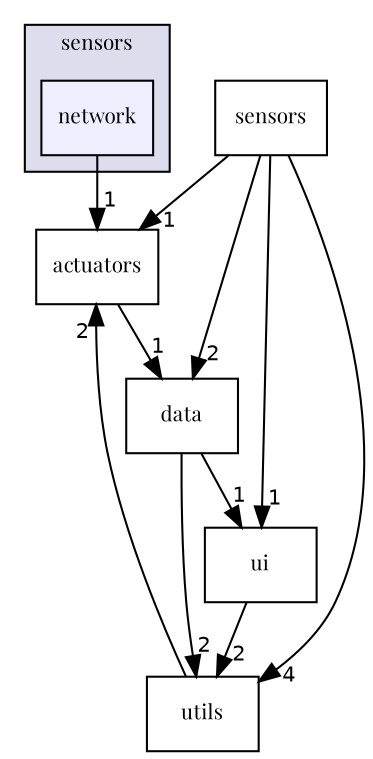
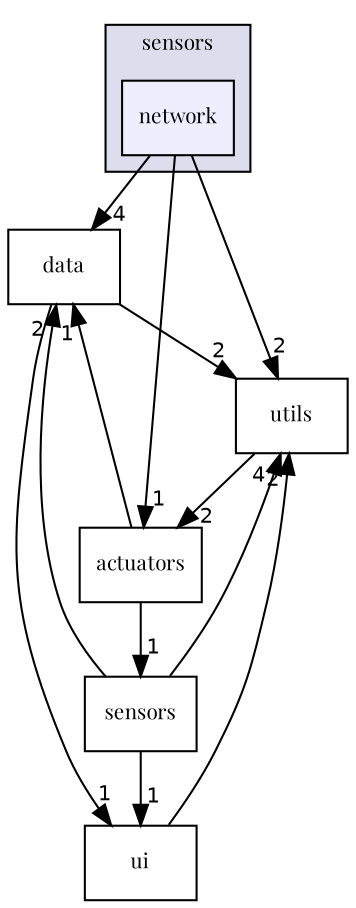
none -> (127, 184)
(192, 186) -> (141, 629)
none -> (231, 257)
